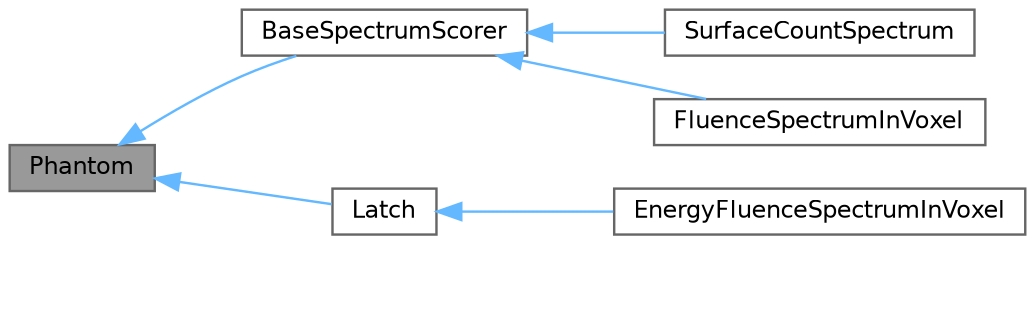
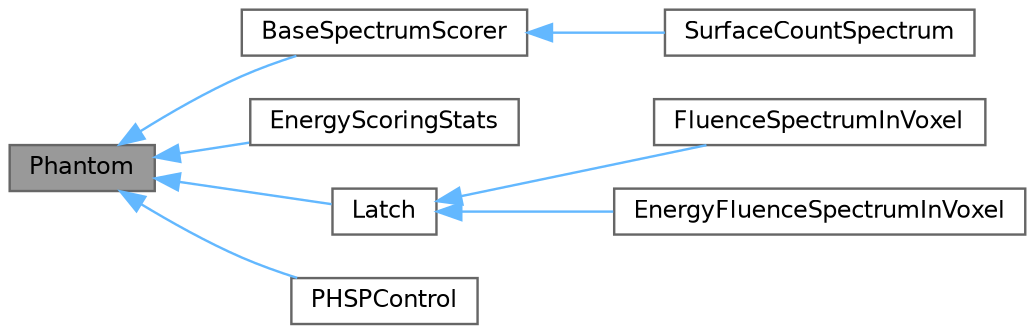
(614, 80) -> (584, 171)
none -> (384, 122)
none -> (384, 301)
